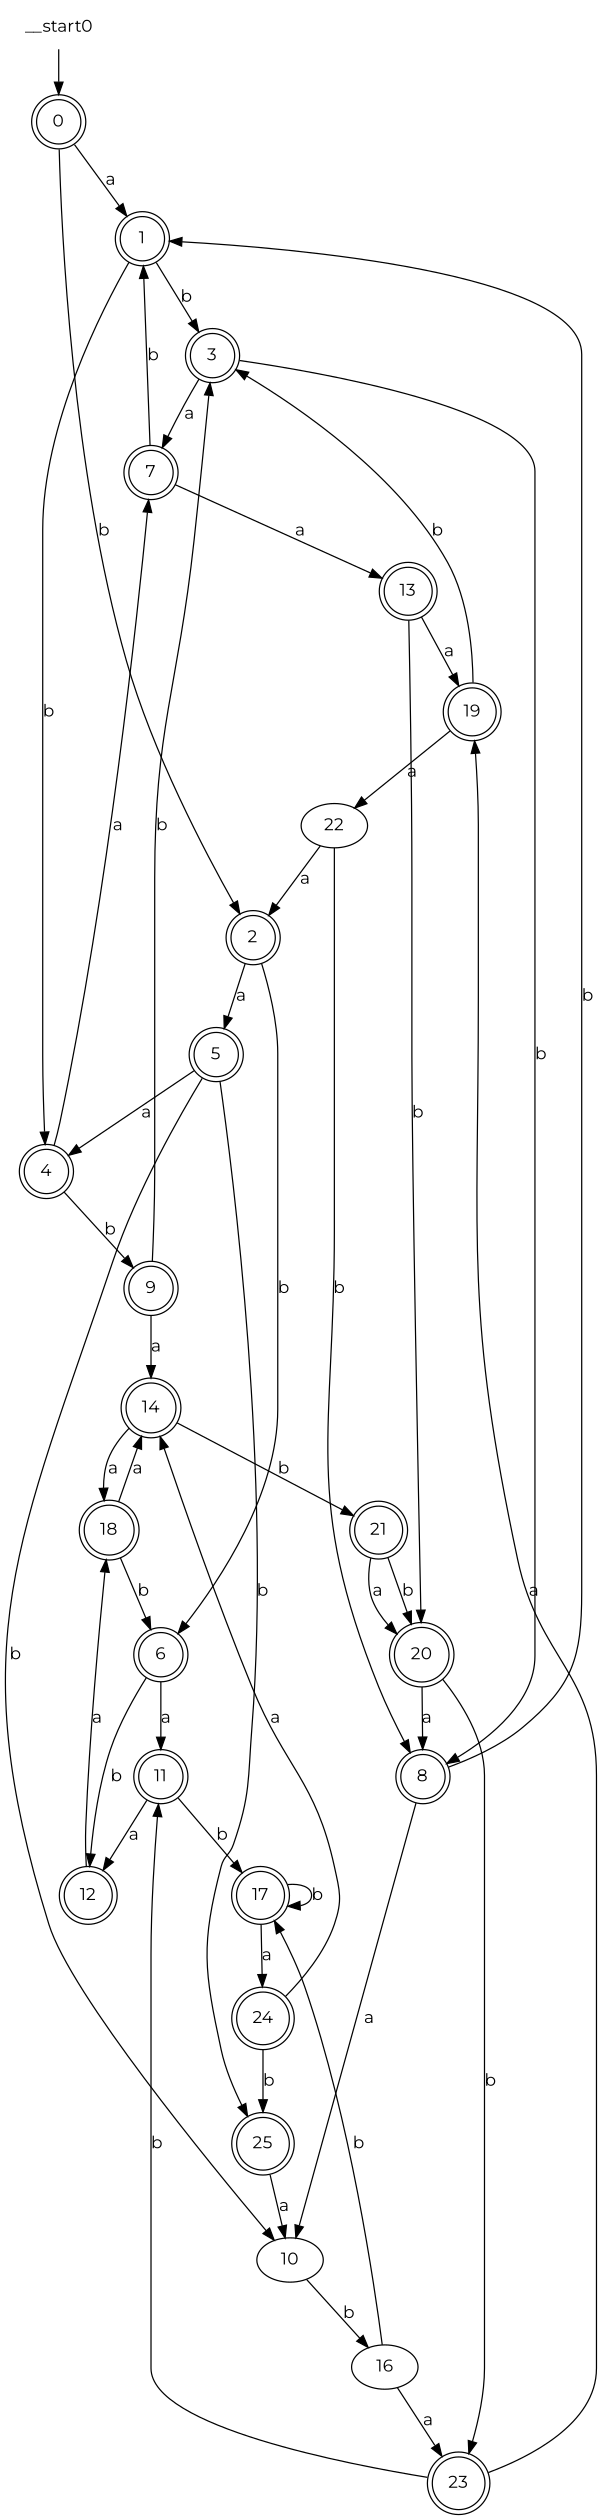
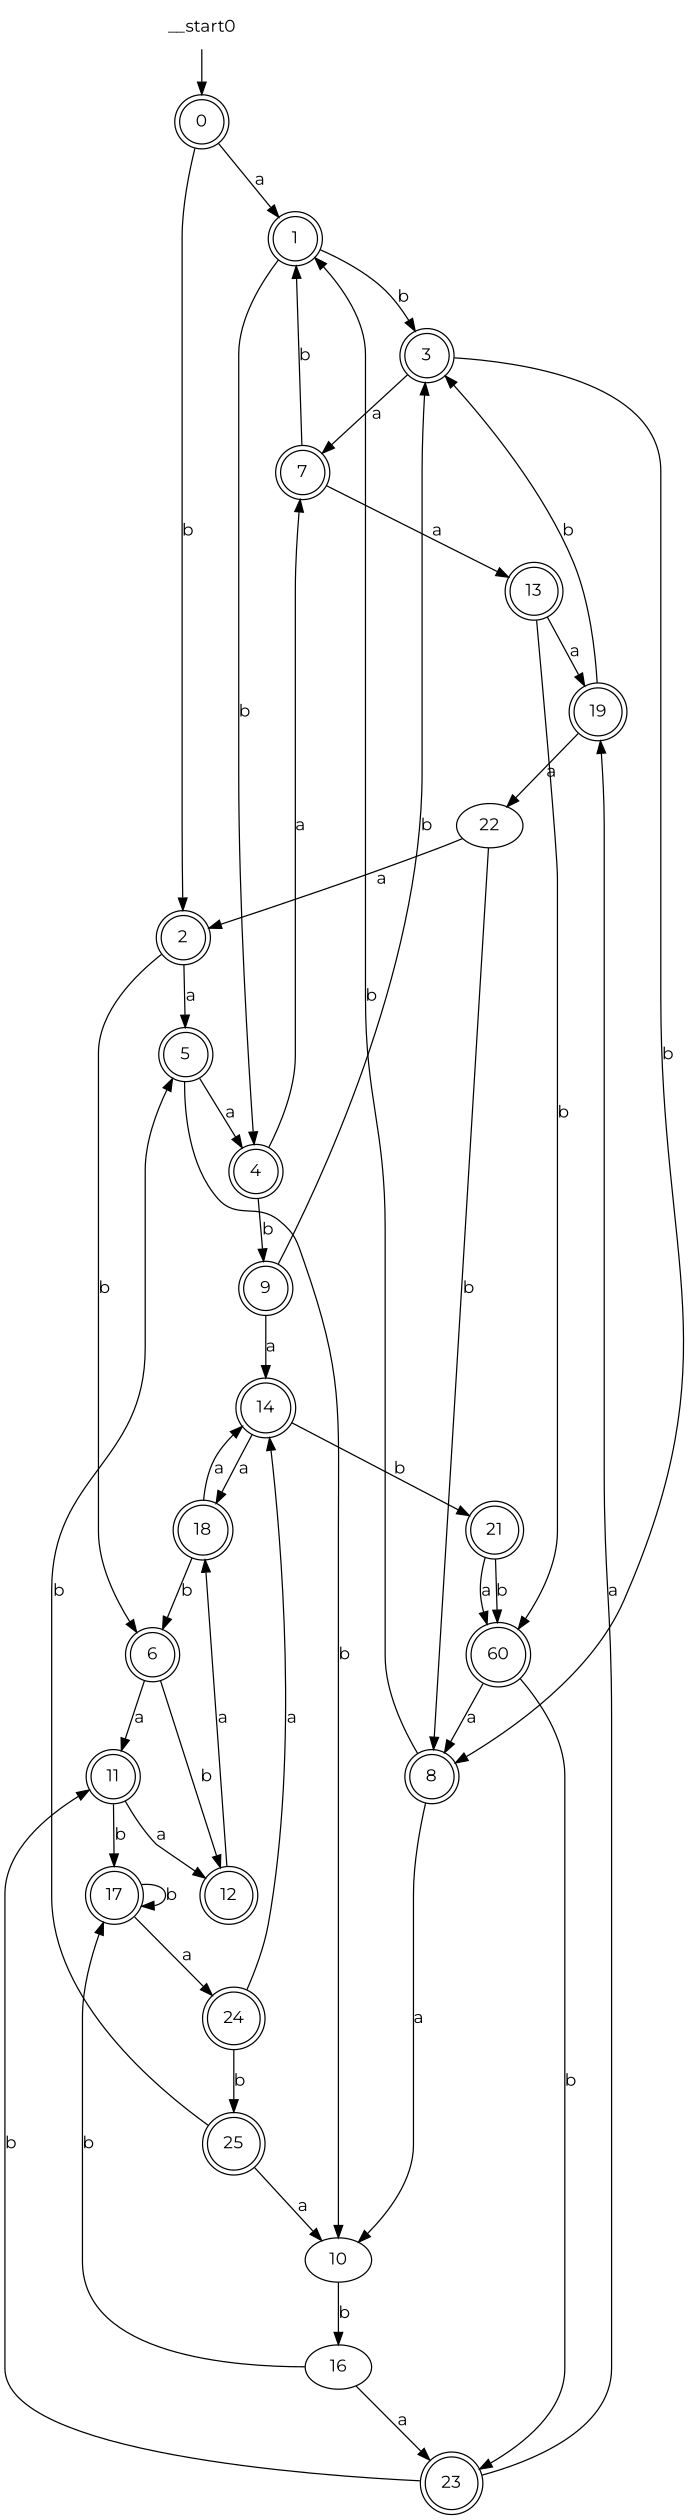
(257, 1598) -> (52, 1624)
(422, 1655) -> (498, 1655)
